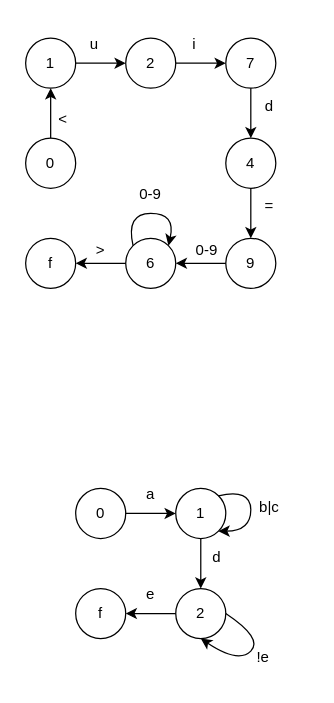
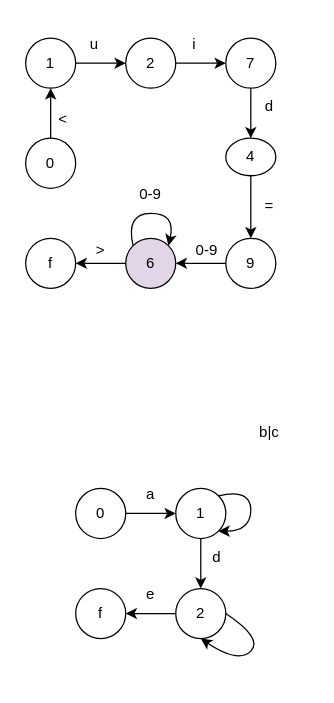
(251, 163) -> (251, 157)
(151, 263) -> (151, 263)
(269, 507) -> (269, 432)
(263, 657) -> none
